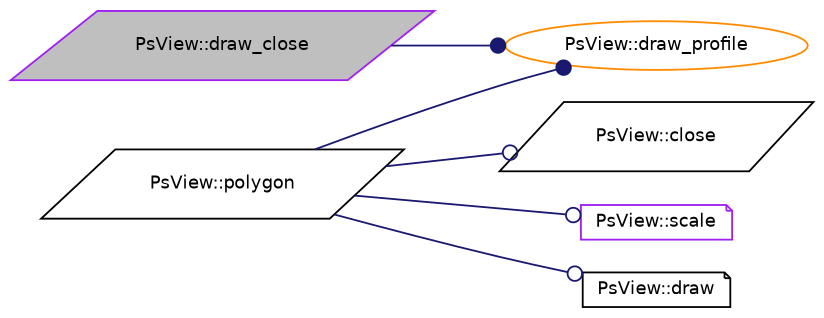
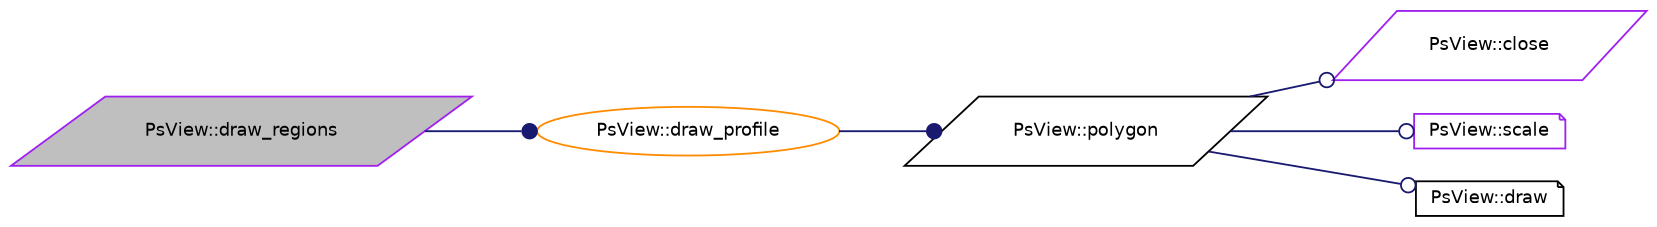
(223, 46) -> (241, 131)
(435, 107) -> (883, 131)
(657, 137) -> (1490, 46)
